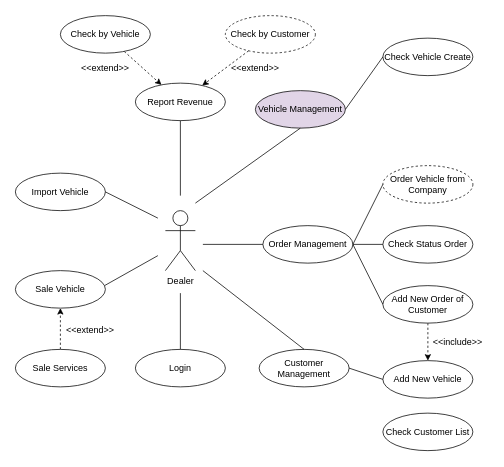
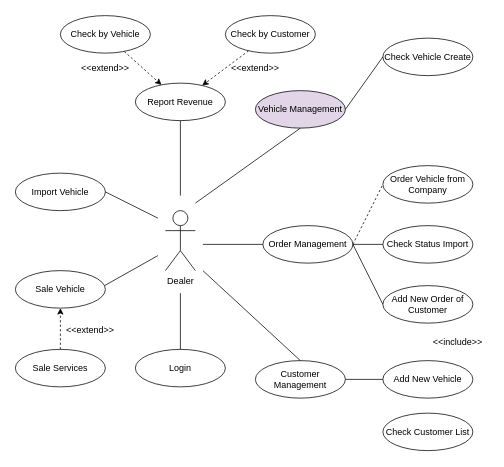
(270, 34) -> (270, 34)
(428, 184) -> (428, 184)
(368, 214) -> (368, 214)
(428, 244) -> (428, 244)
(428, 354) -> none
(304, 368) -> (300, 379)
